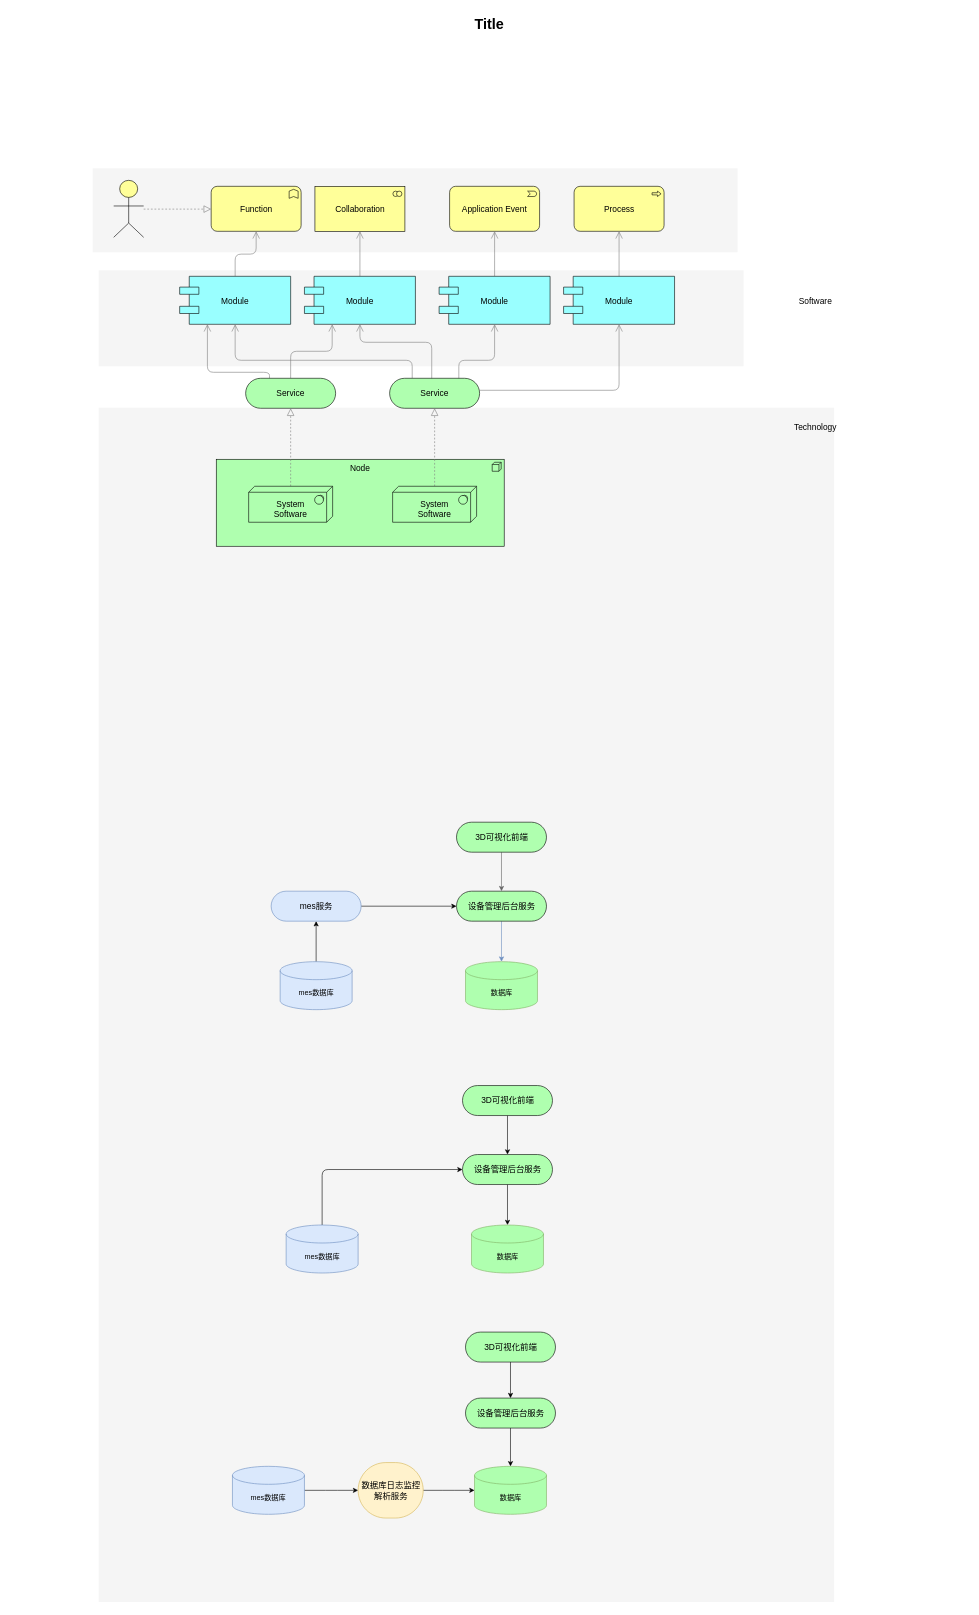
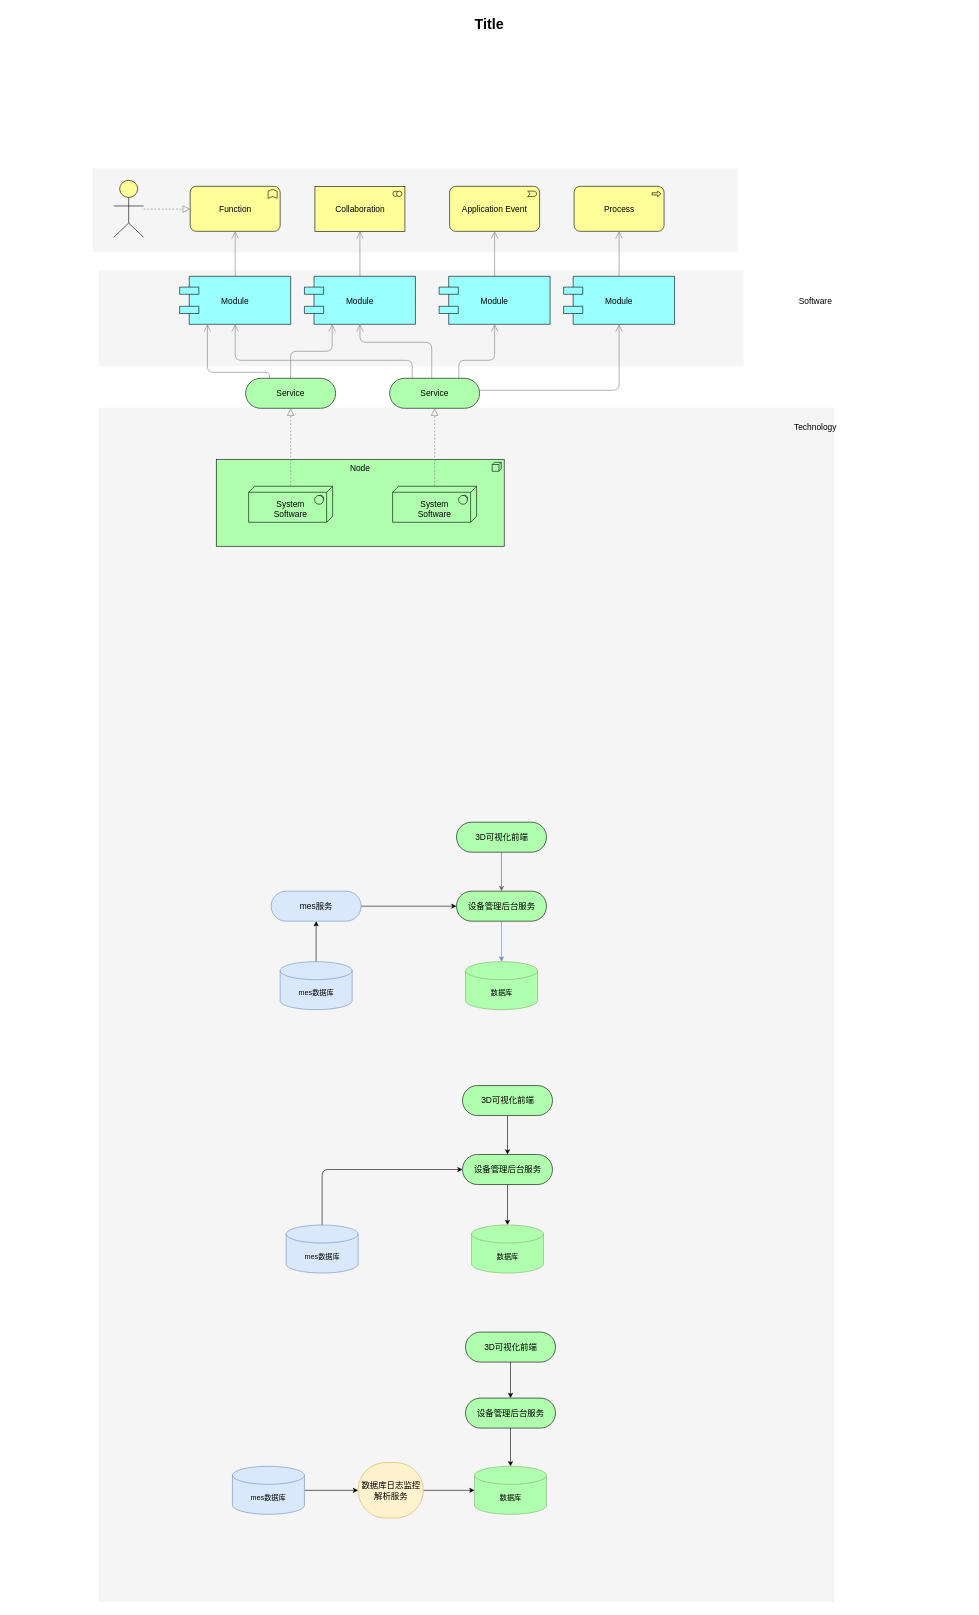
(256, 209) -> (235, 209)
